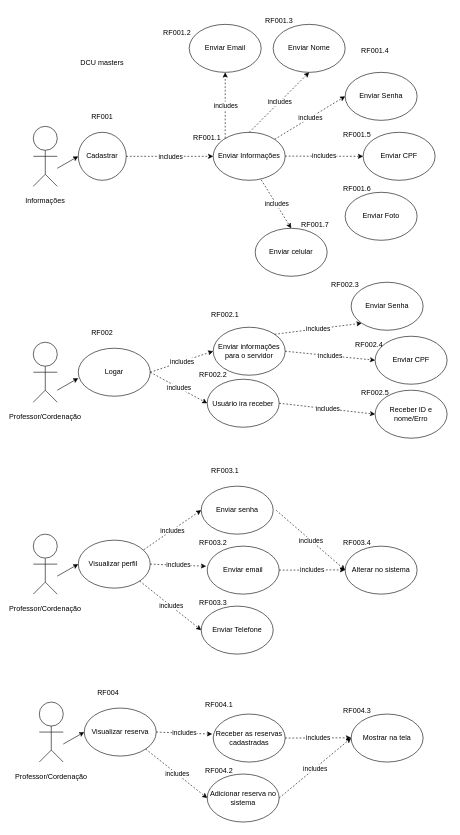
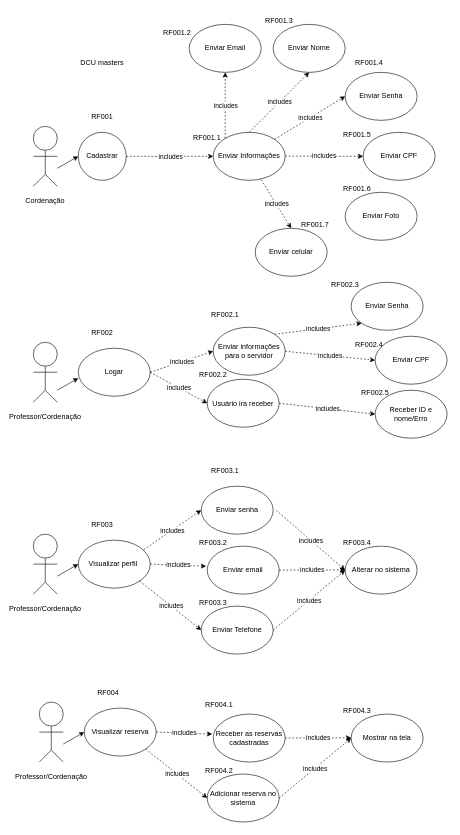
(375, 51) -> (369, 63)
(45, 201) -> (45, 201)
none -> (102, 525)
none -> (307, 602)
